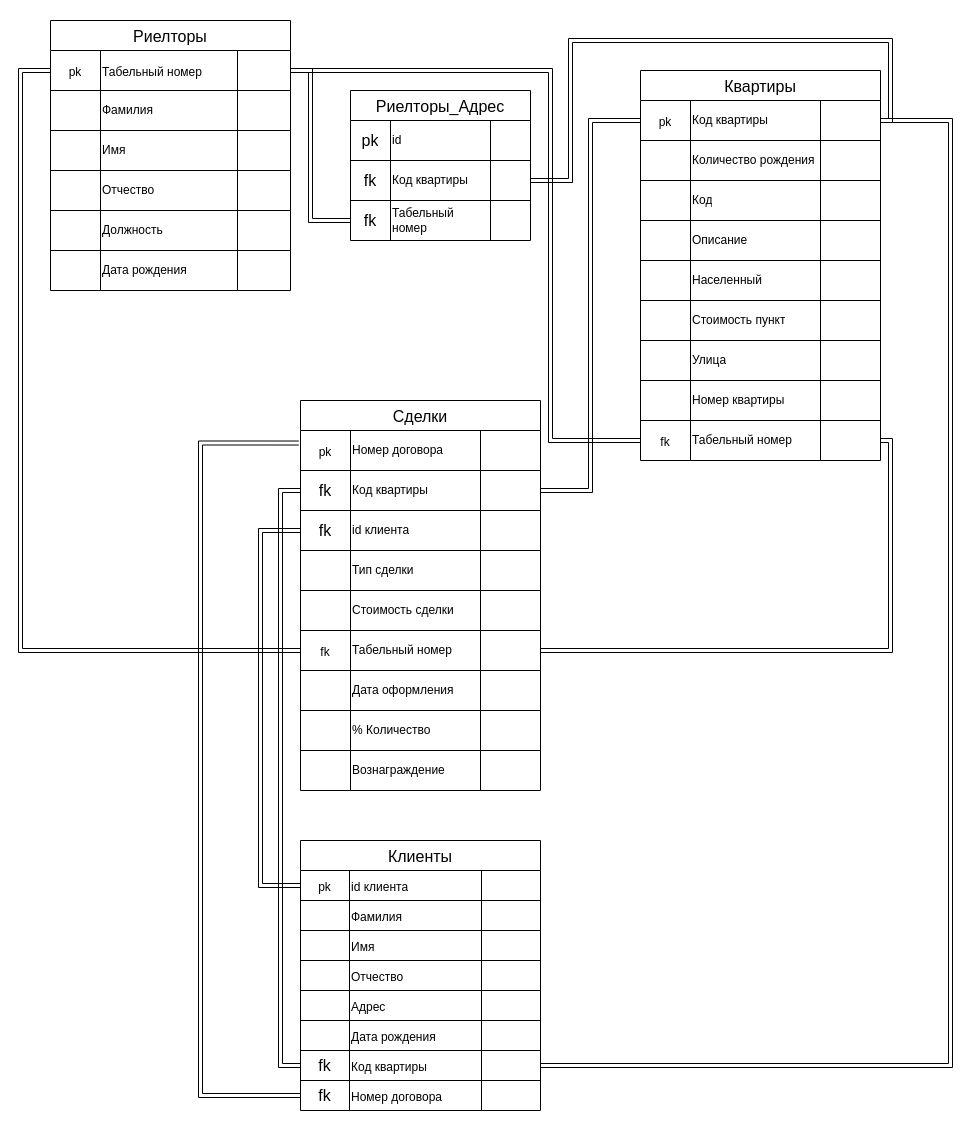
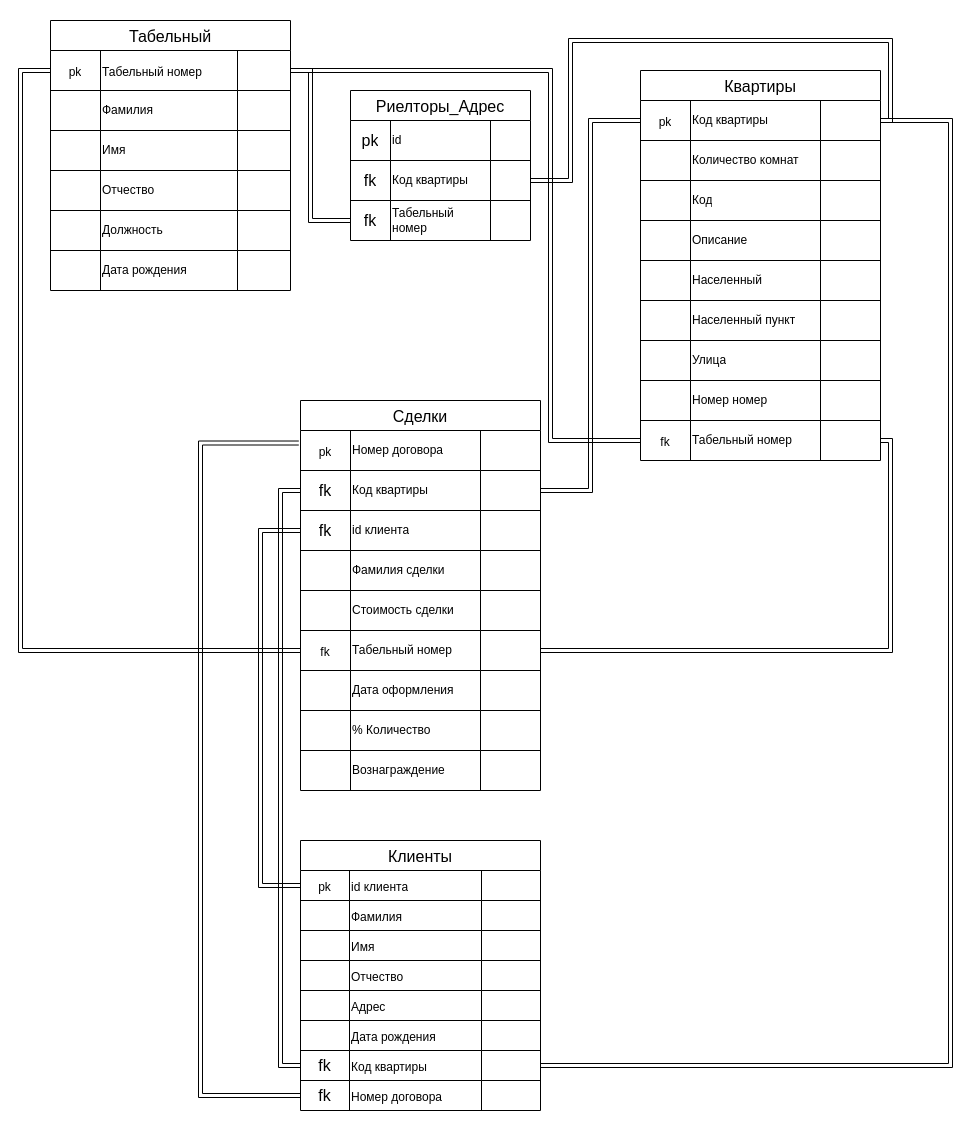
(170, 37) -> (170, 37)
(755, 161) -> (748, 161)
(741, 321) -> (745, 321)
(738, 401) -> (728, 401)
(385, 571) -> (398, 571)
